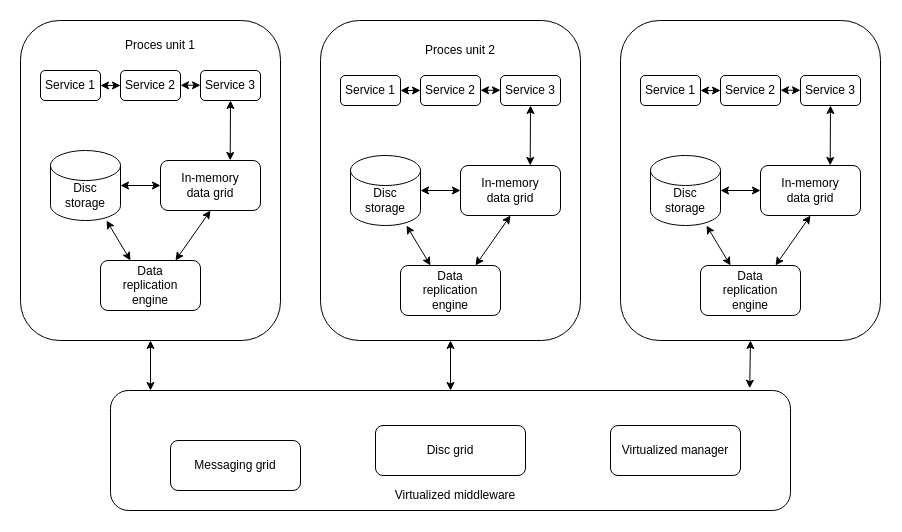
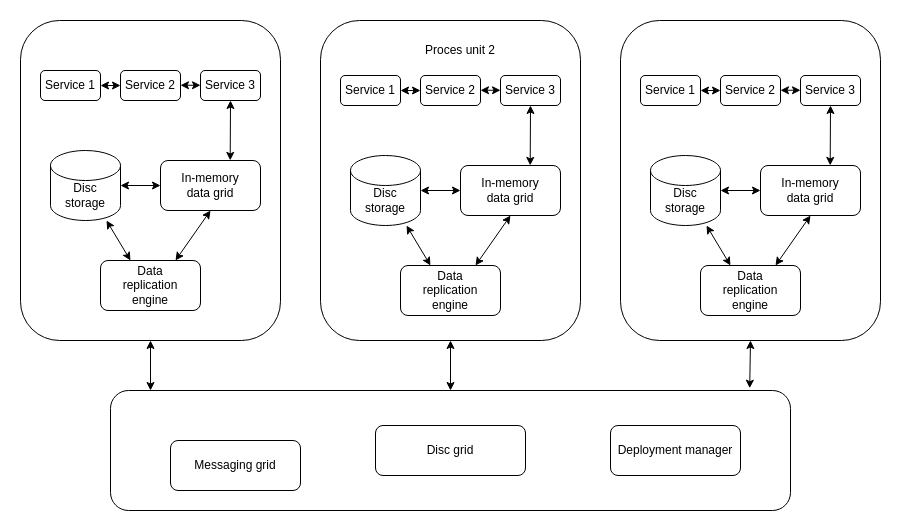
(161, 46) -> none
(676, 451) -> (676, 451)
(456, 496) -> none
